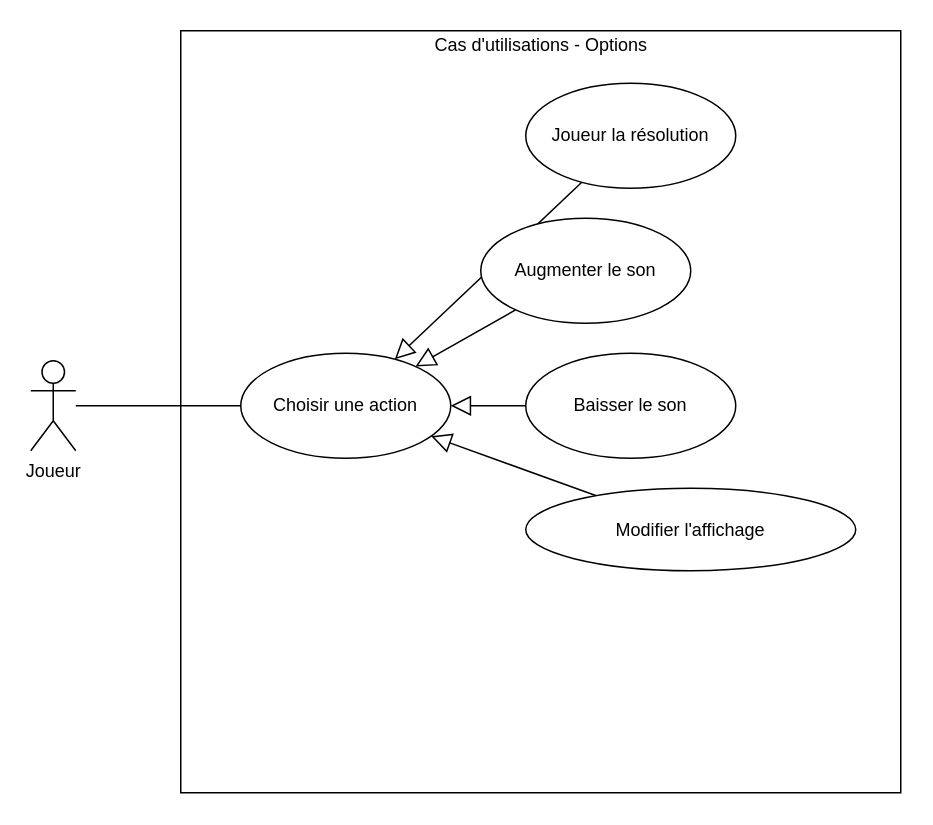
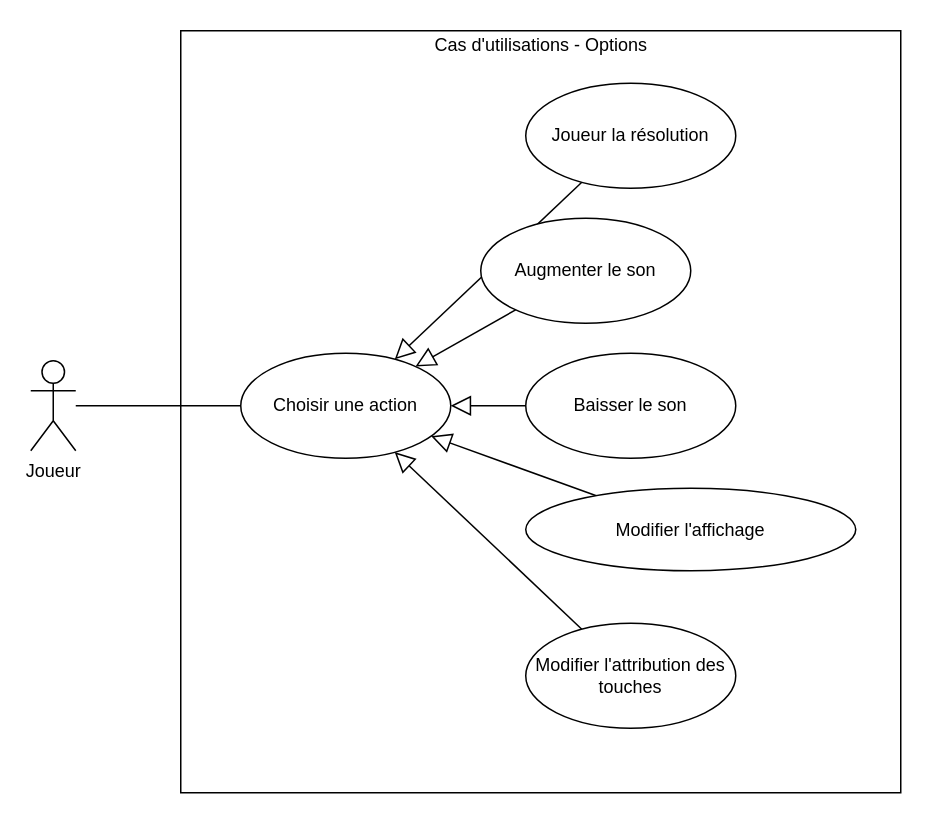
none -> (496, 548)
none -> (631, 676)
